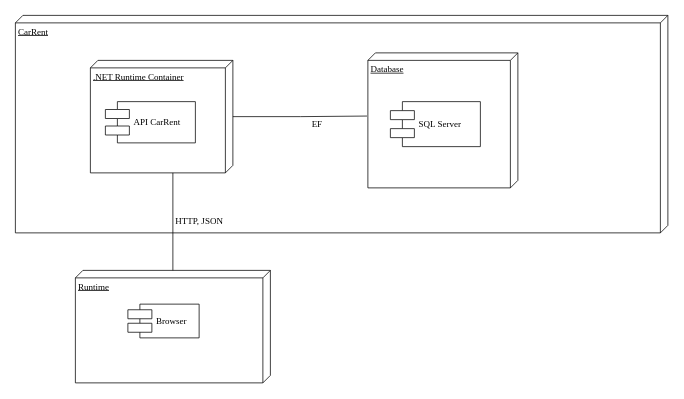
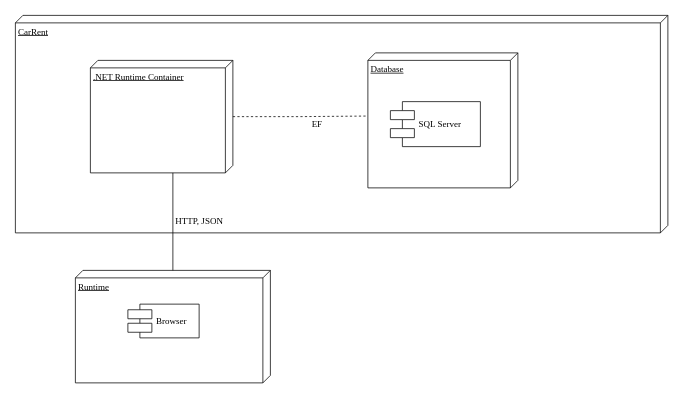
(300, 117) -> (300, 117)
(150, 122) -> none
